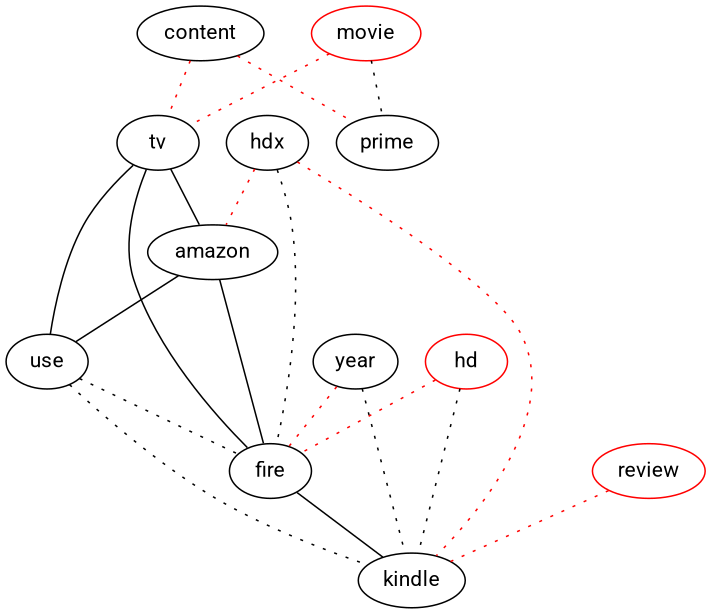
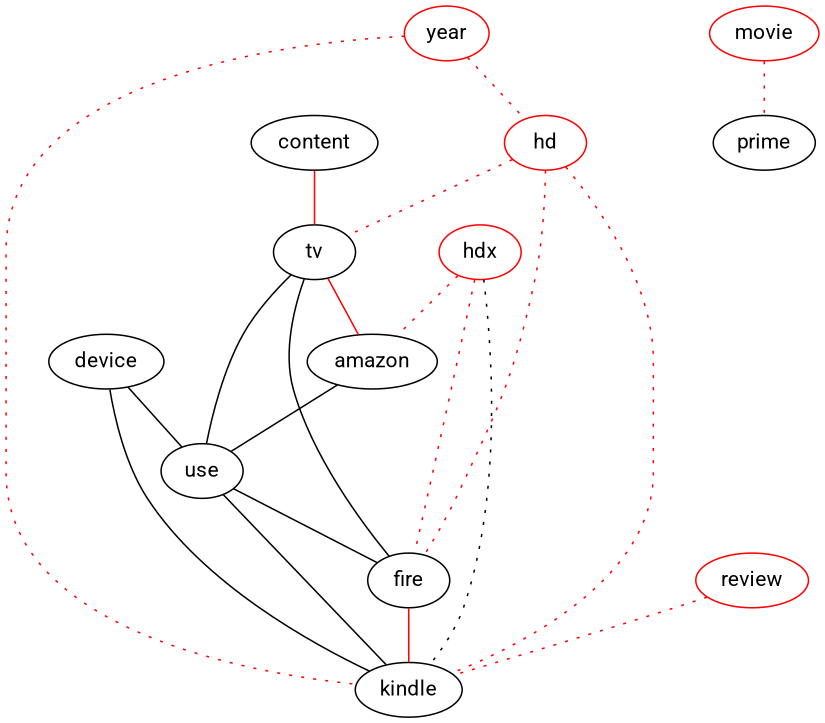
(179, 88) -> (315, 198)
(377, 88) -> (764, 88)
(260, 89) -> (430, 198)
(296, 89) -> none
(267, 143) -> (480, 252)
(185, 197) -> (343, 307)
(295, 306) -> (445, 417)
(512, 321) -> (489, 478)
none -> (106, 362)
(242, 362) -> none
(356, 362) -> (447, 33)
(159, 416) -> (305, 526)
(313, 416) -> (496, 88)
(384, 471) -> (6, 337)
(439, 471) -> (653, 459)
(207, 493) -> (305, 580)
(340, 525) -> (409, 635)
